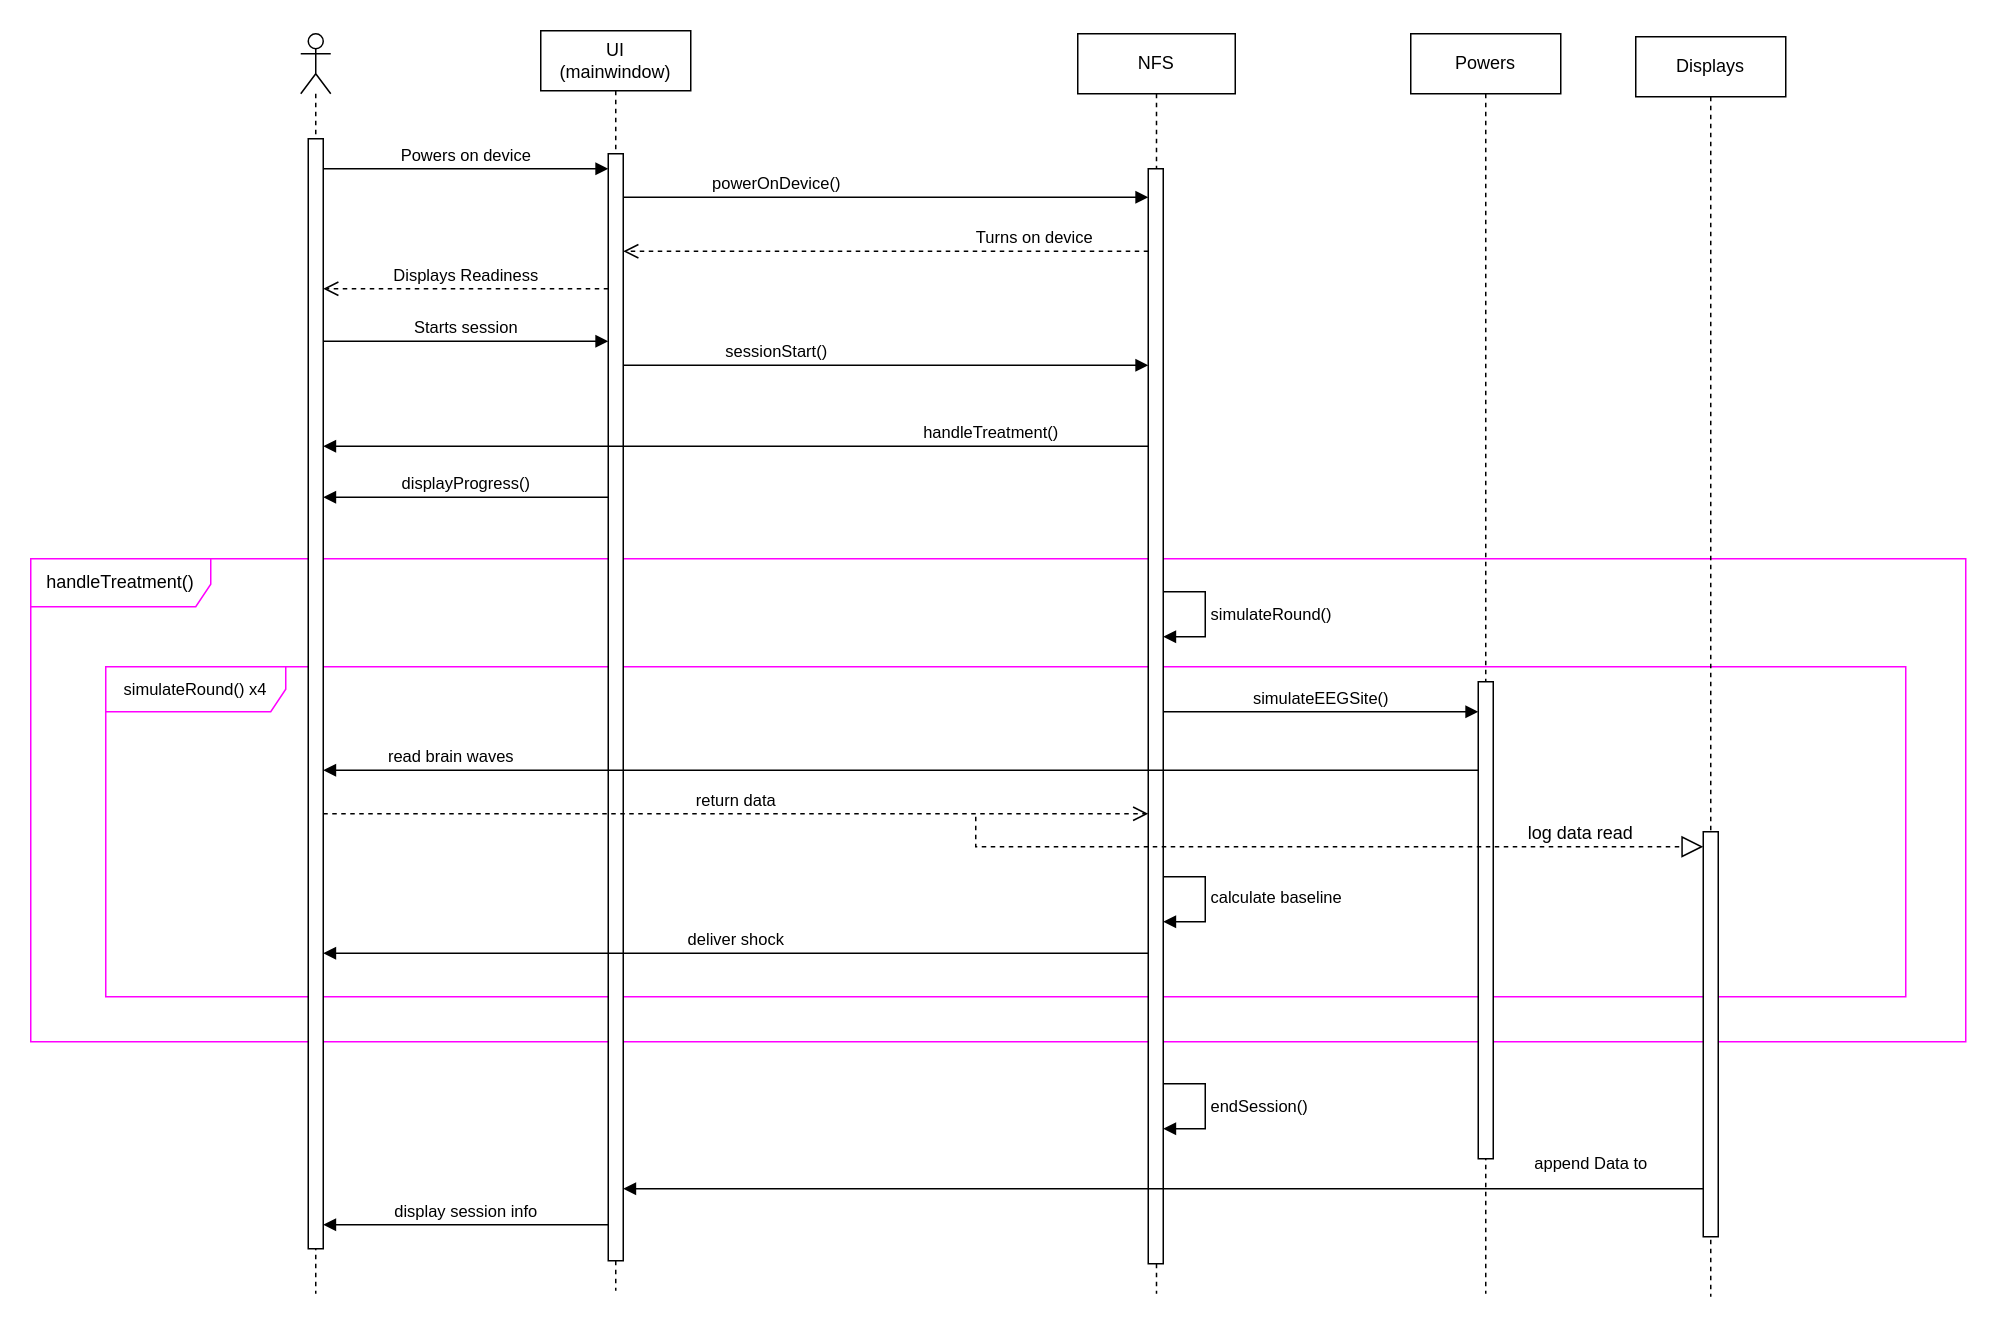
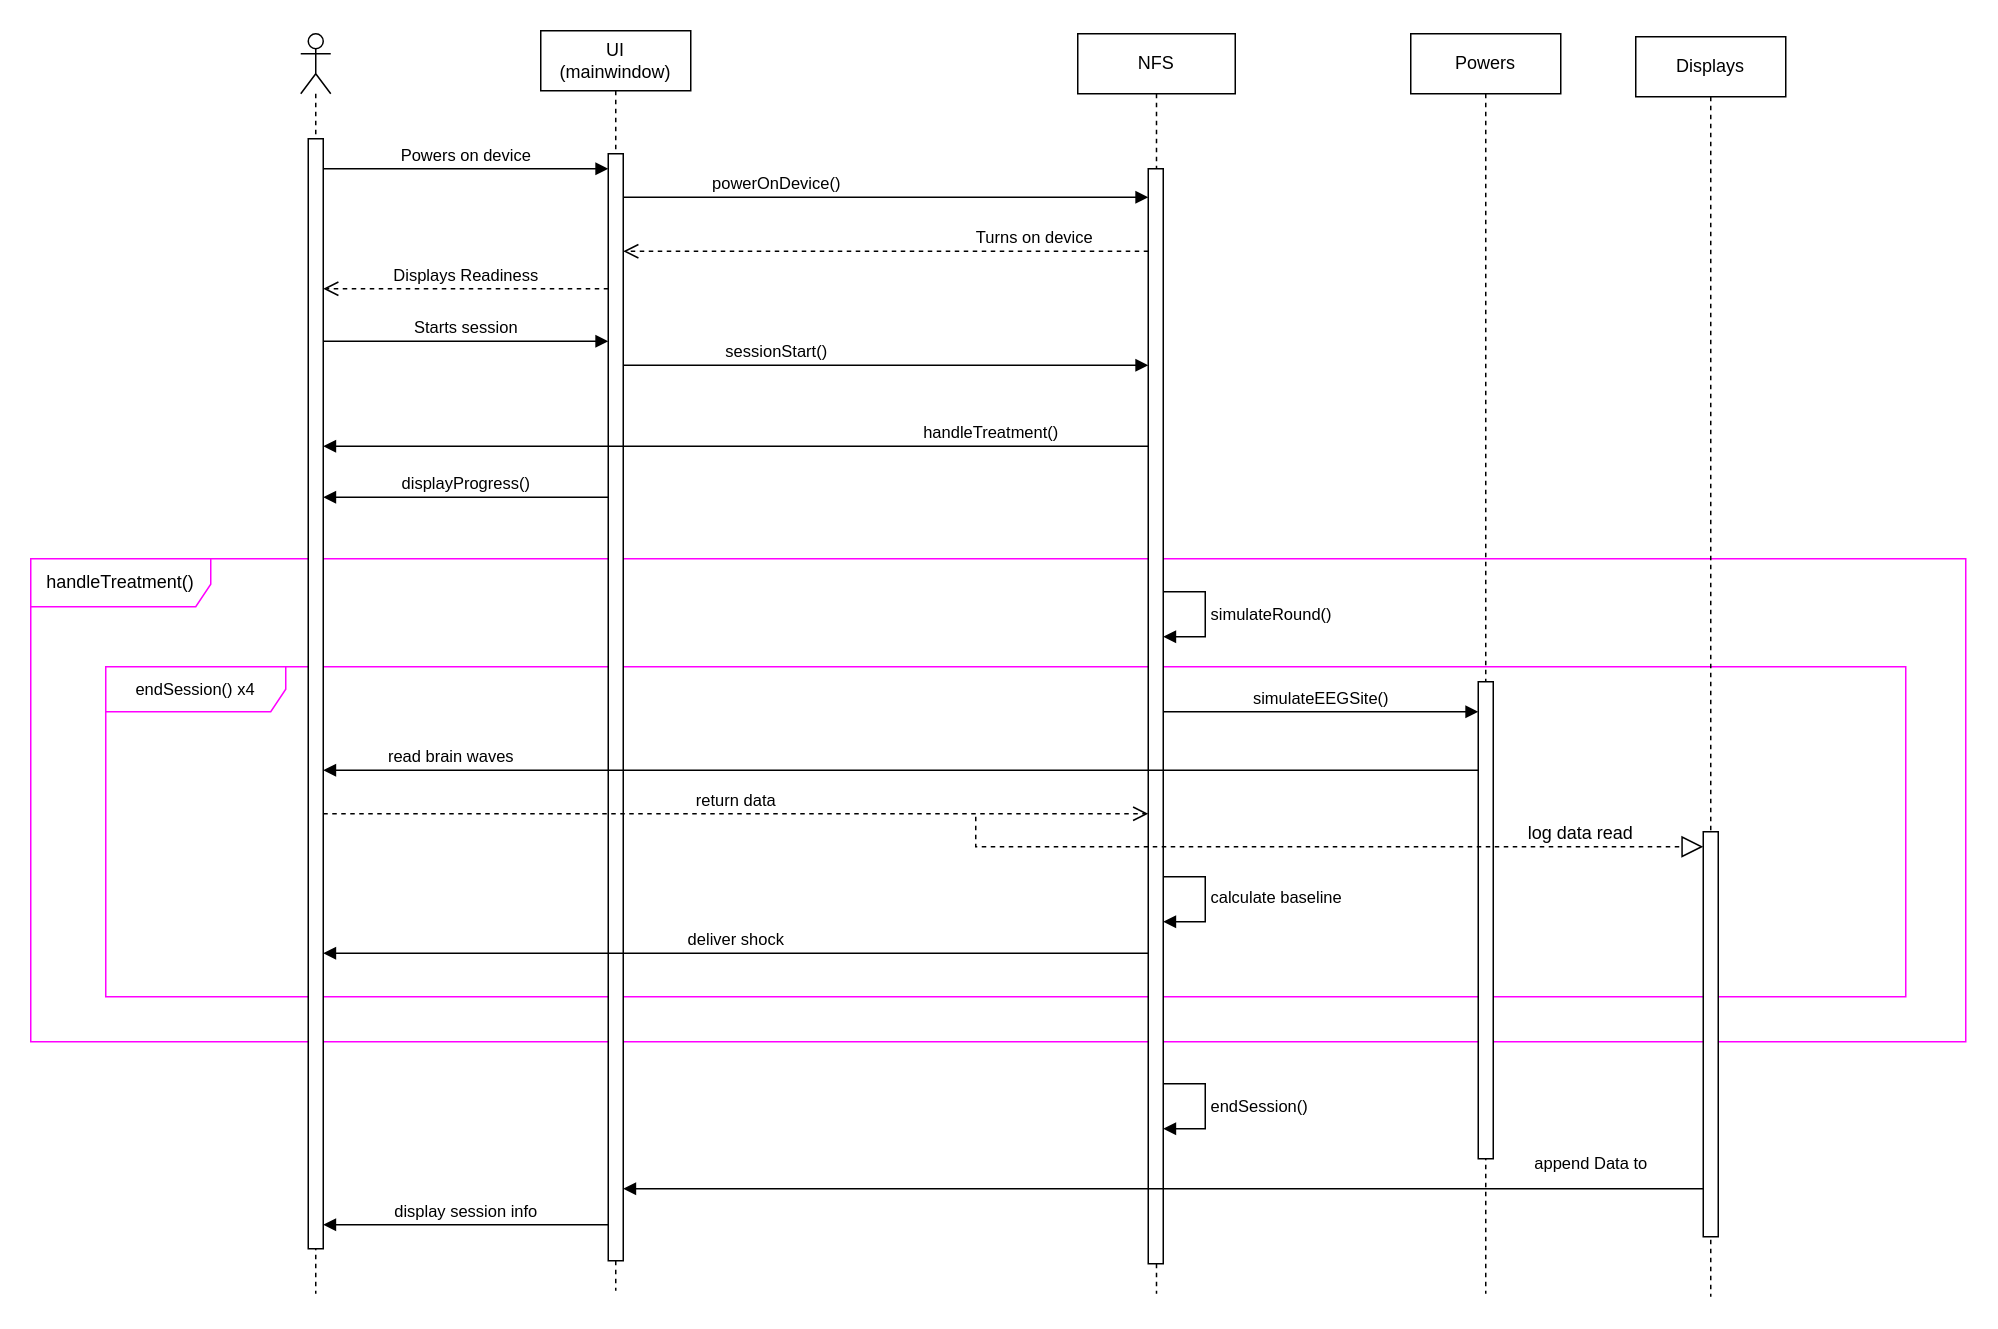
(196, 689) -> (196, 689)
